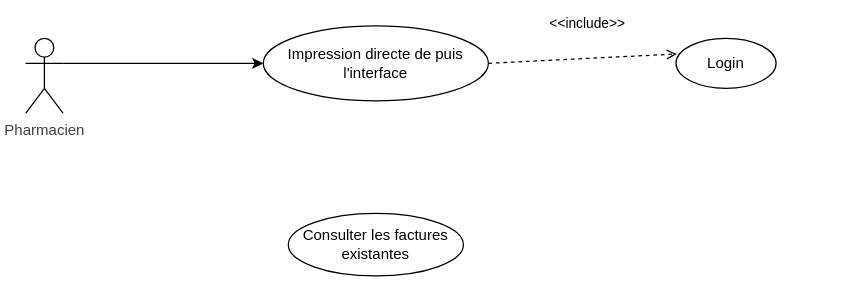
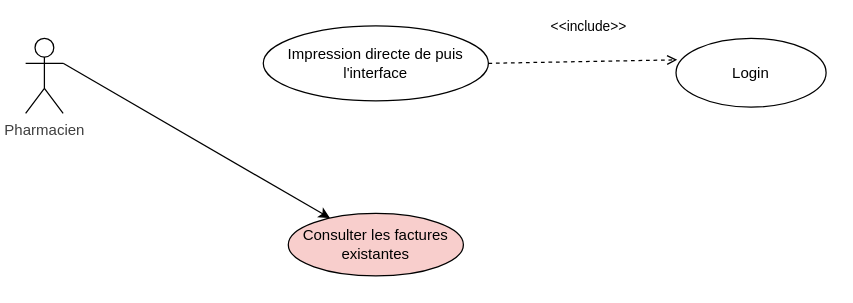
(159, 63) -> (194, 139)
(726, 63) -> (751, 73)
(376, 244) -> (376, 244)
